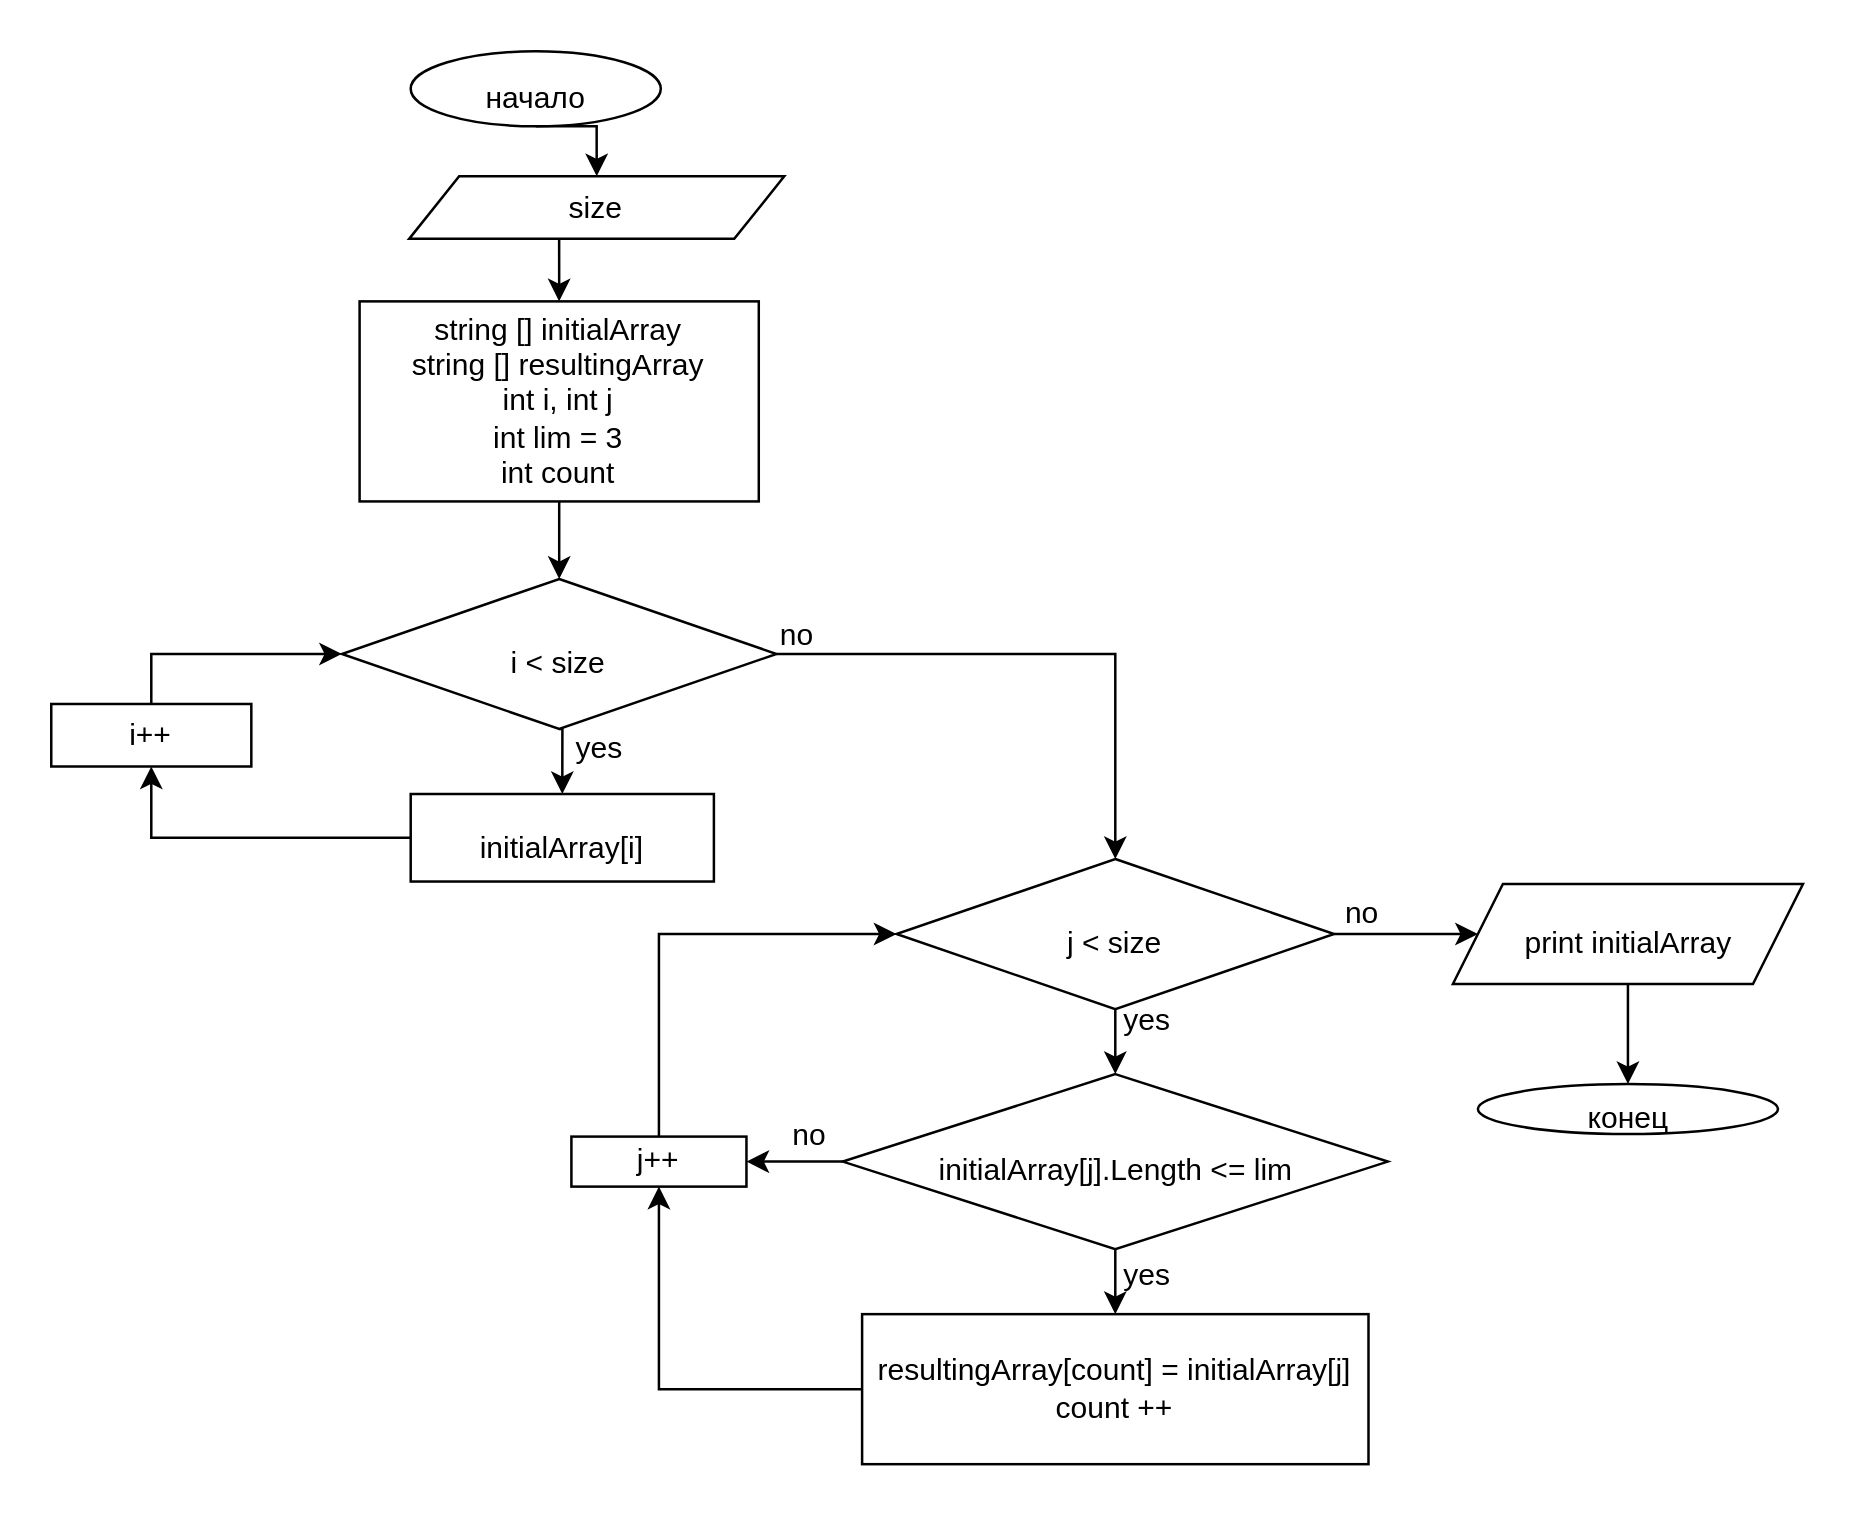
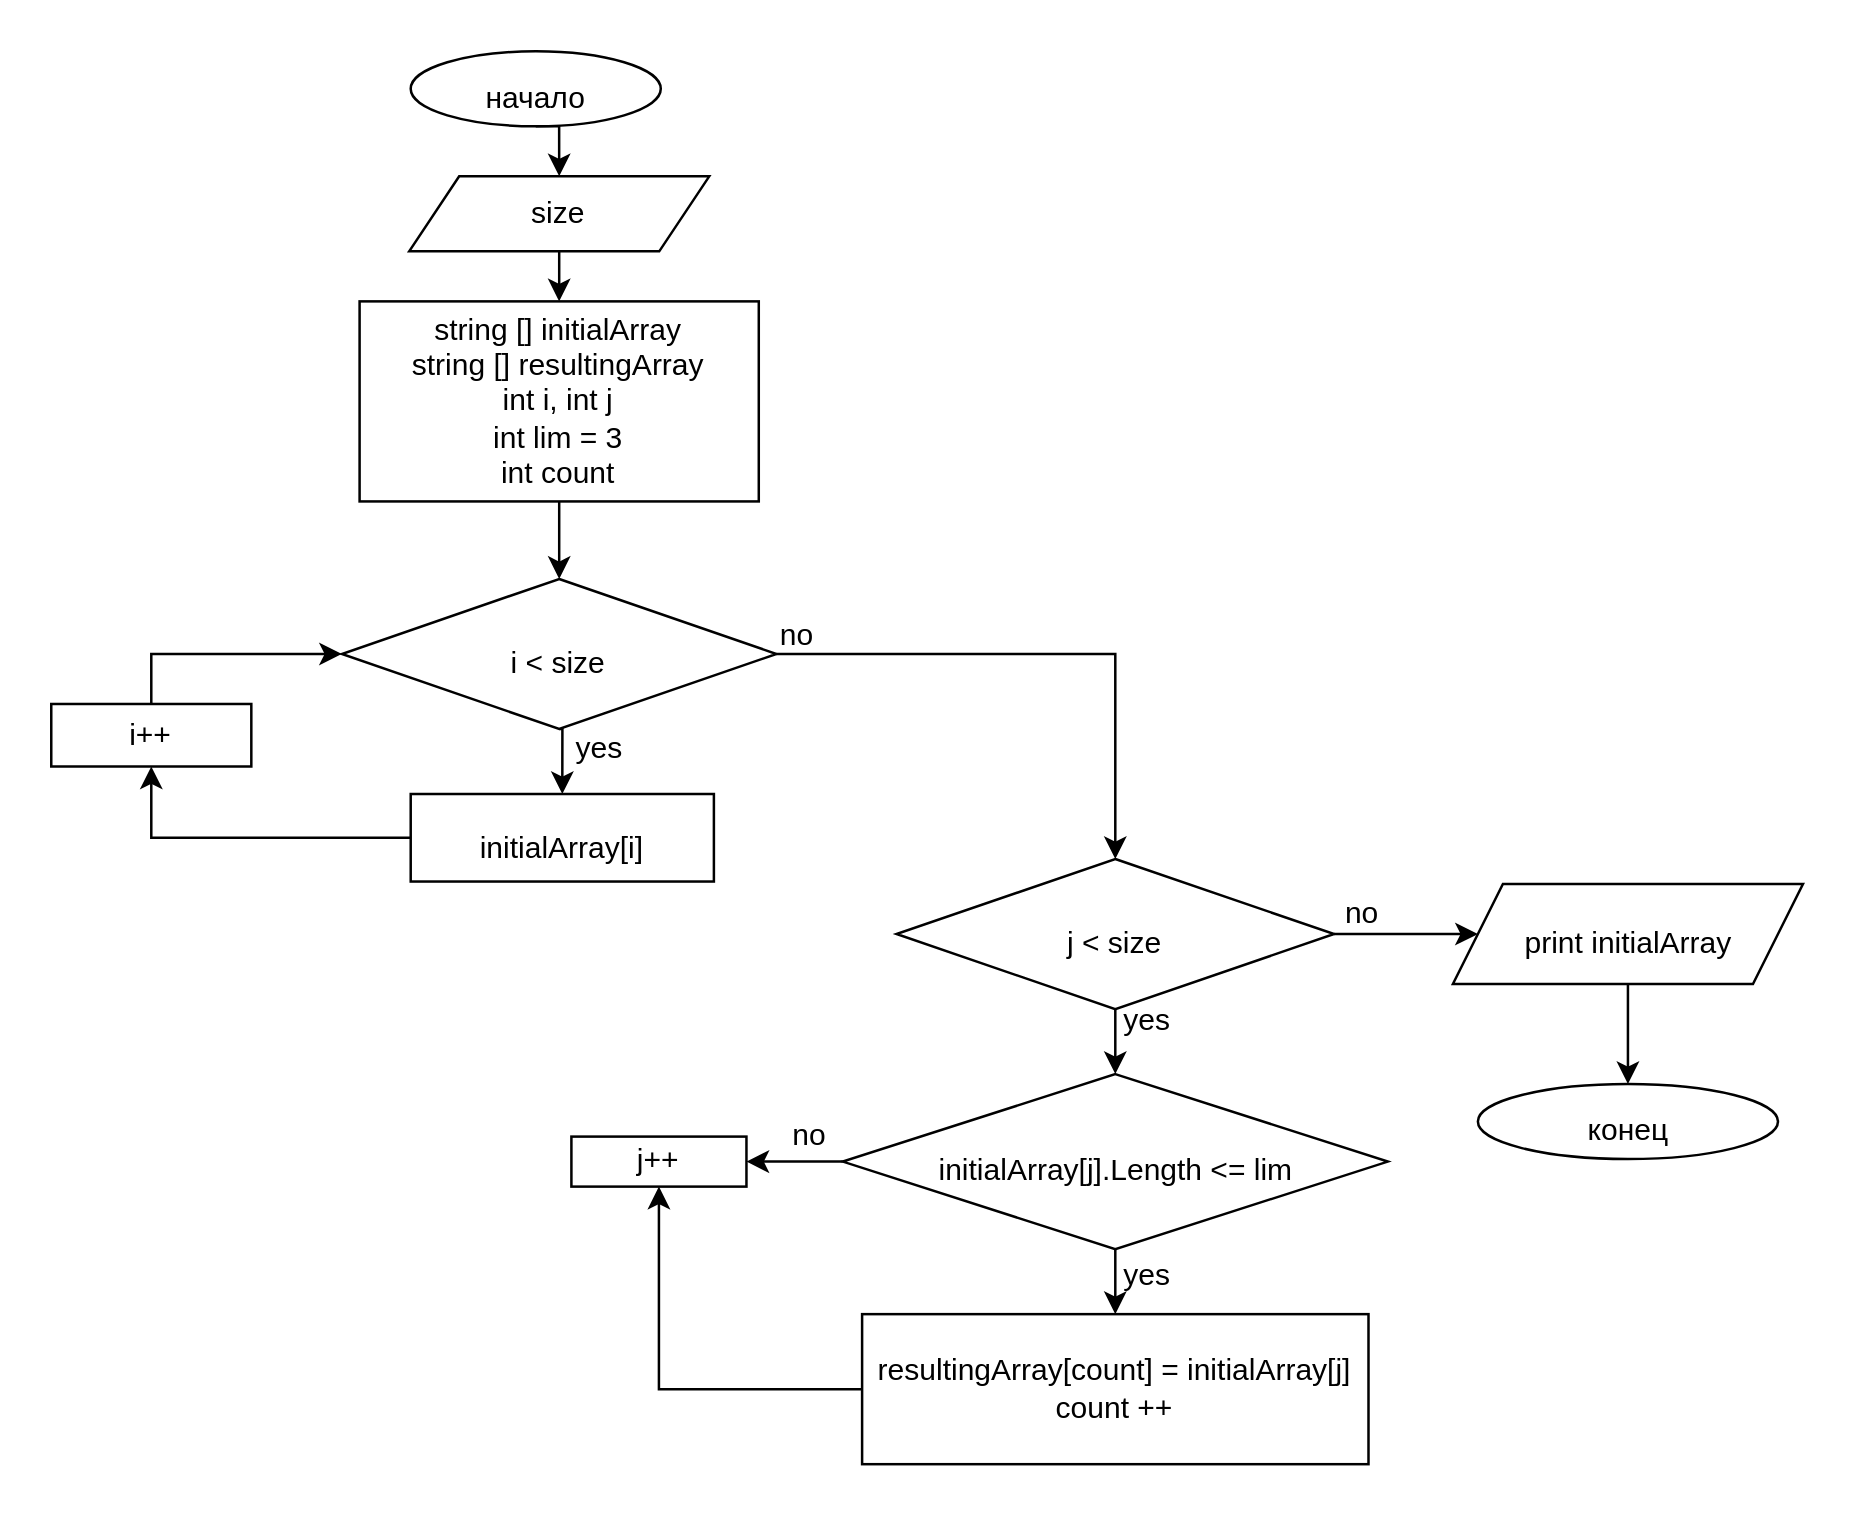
(597, 208) -> (559, 214)
(668, 934) -> none
(1628, 1109) -> (1628, 1121)
